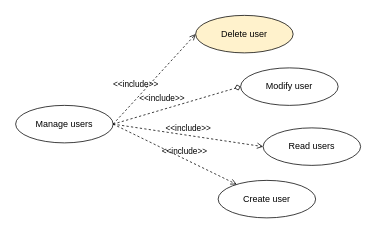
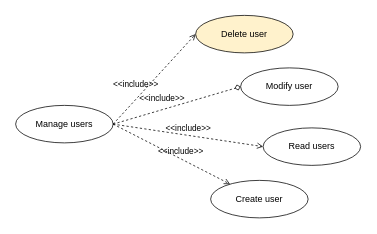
(267, 199) -> (259, 199)
